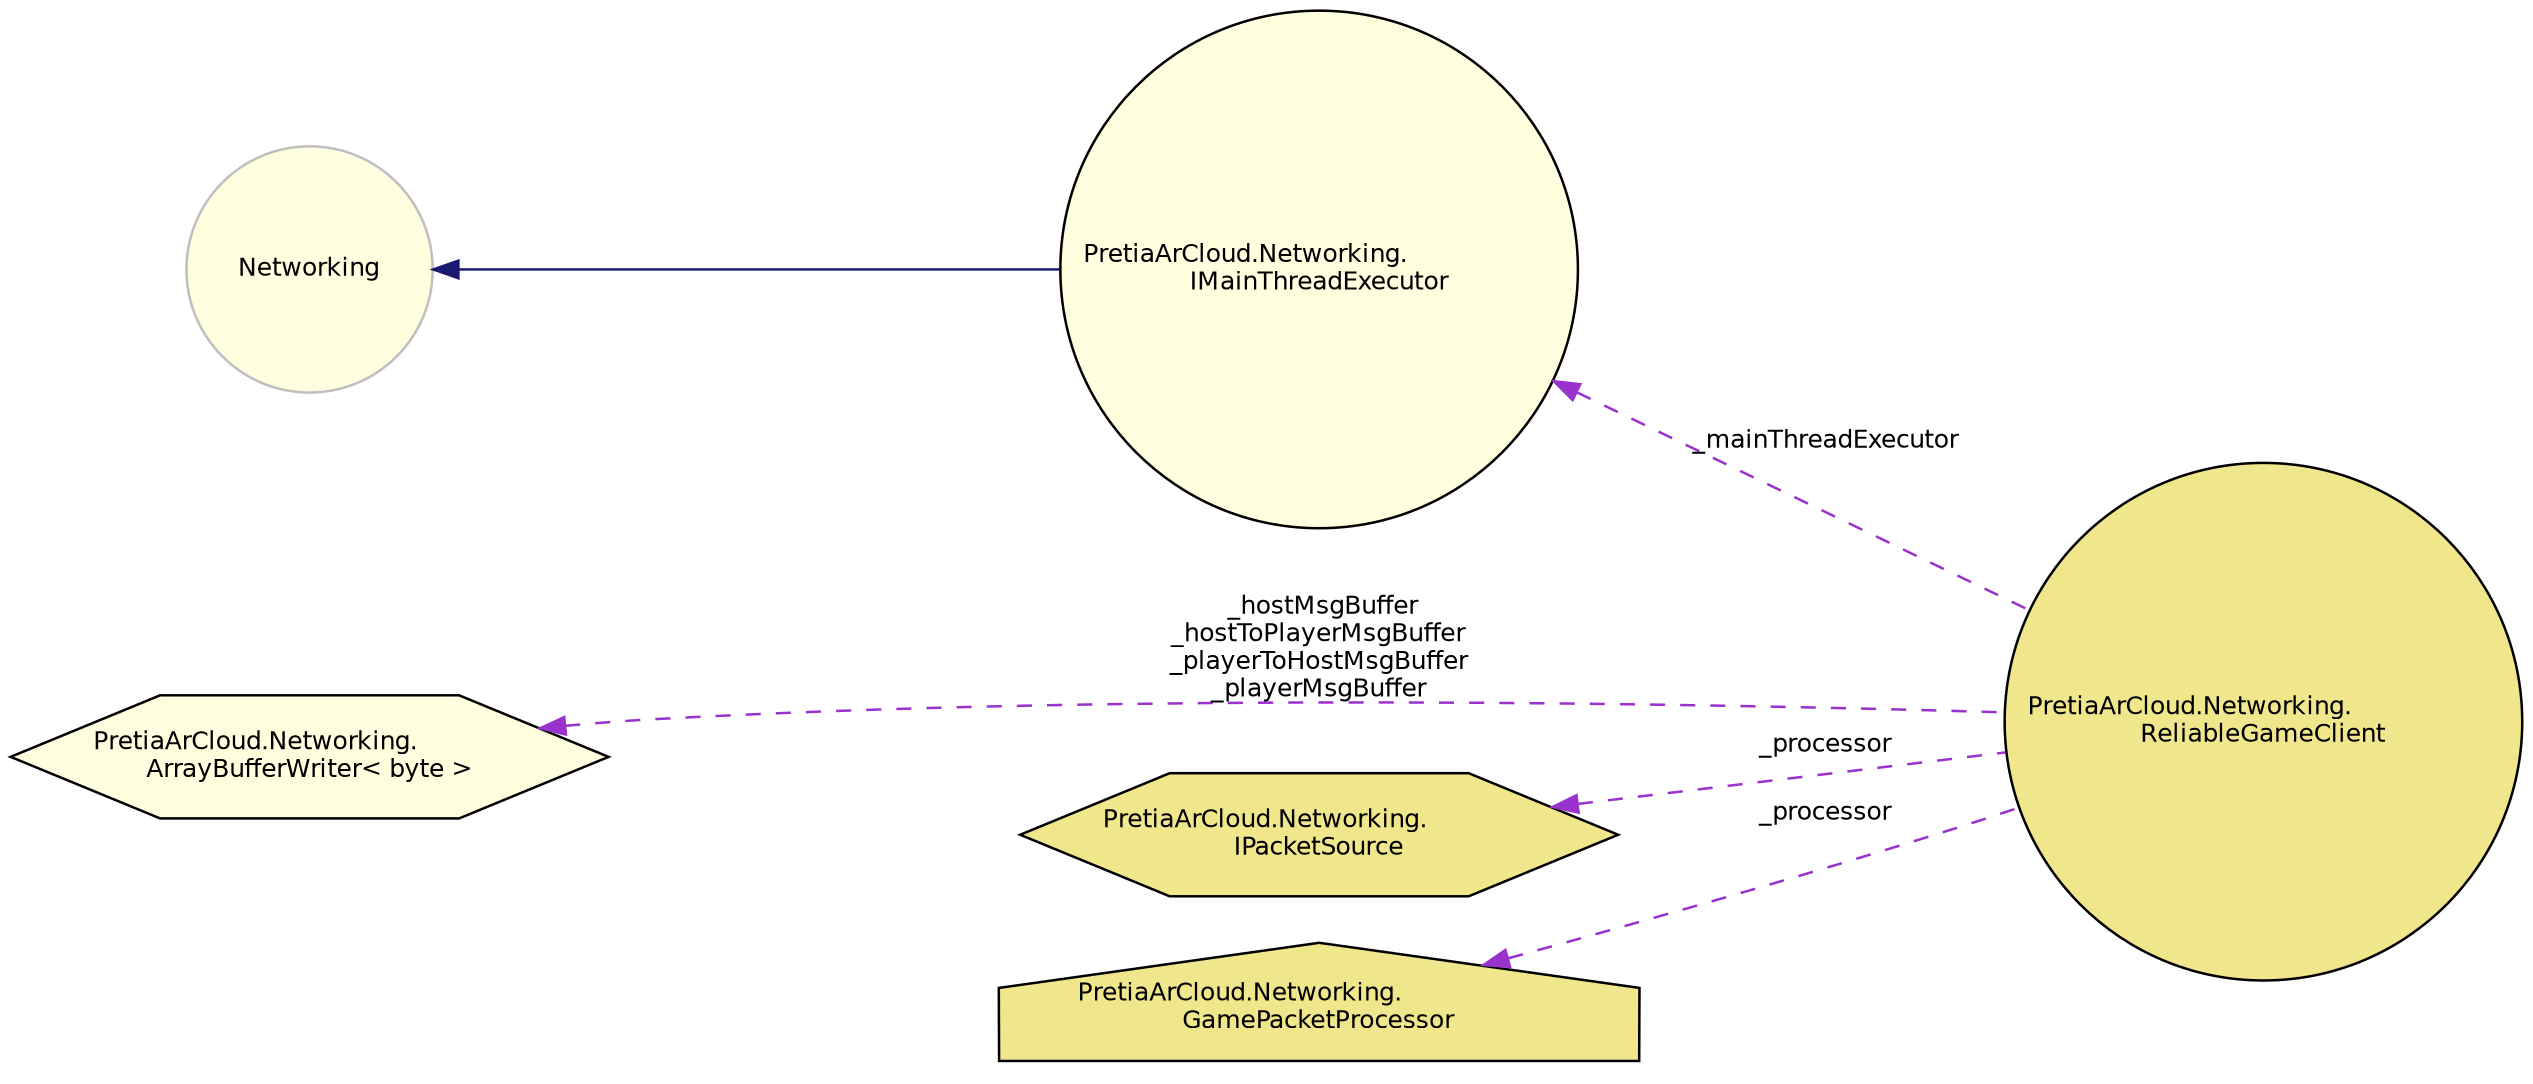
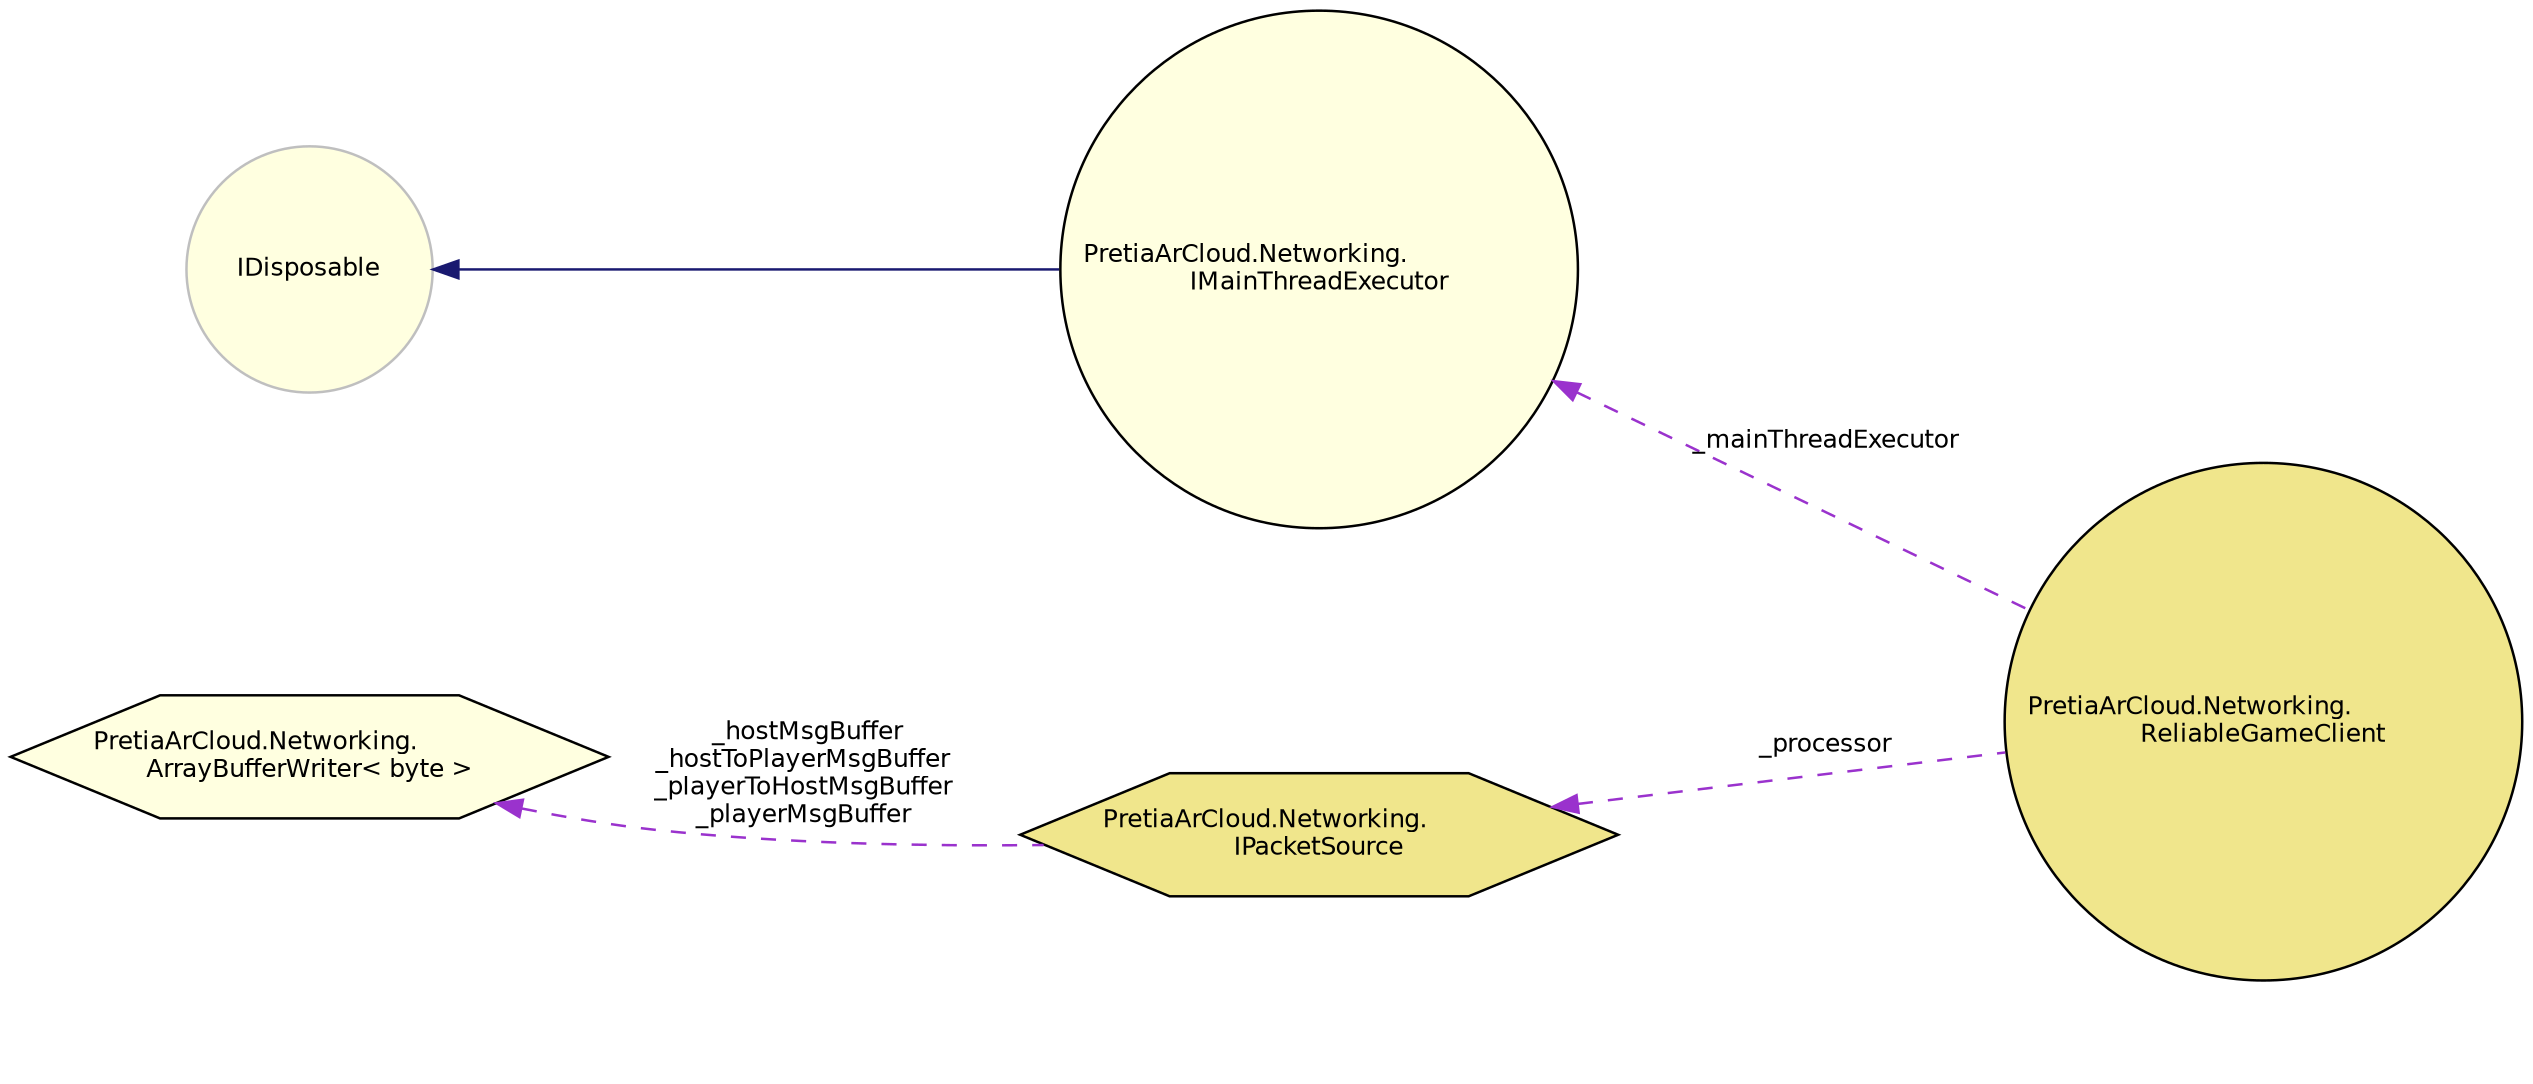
(310, 269) -> (310, 269)
(1284, 703) -> (782, 840)
(1319, 1008) -> none
